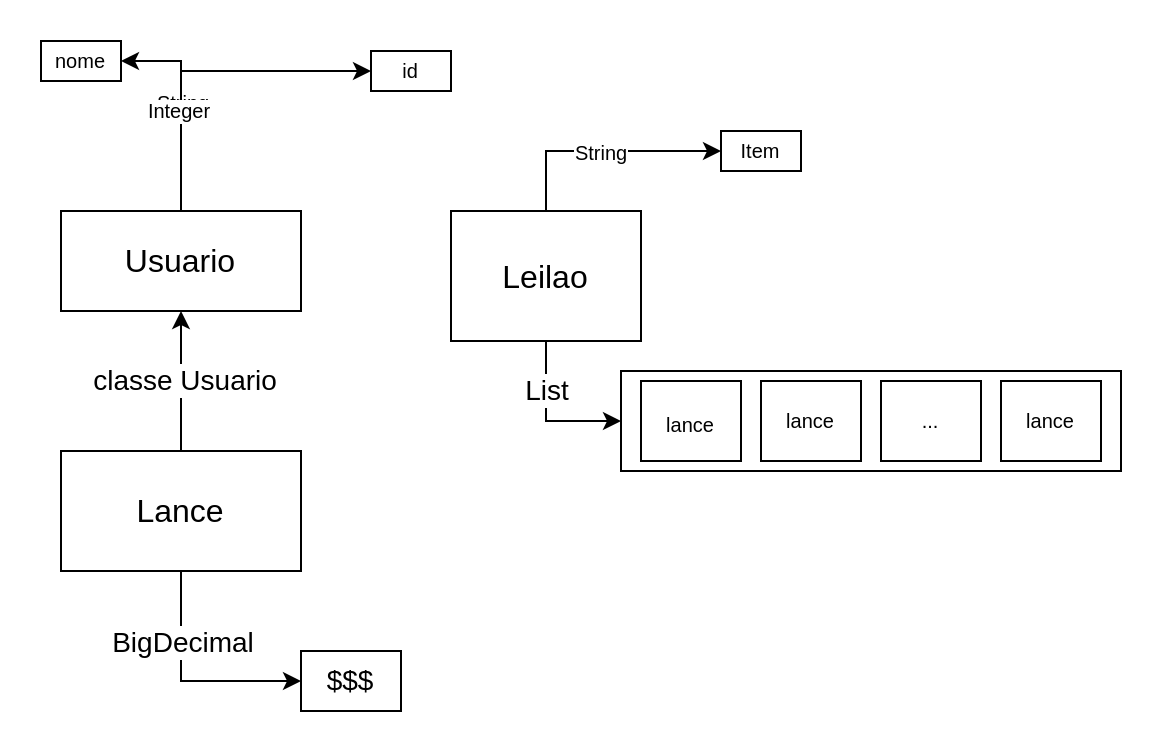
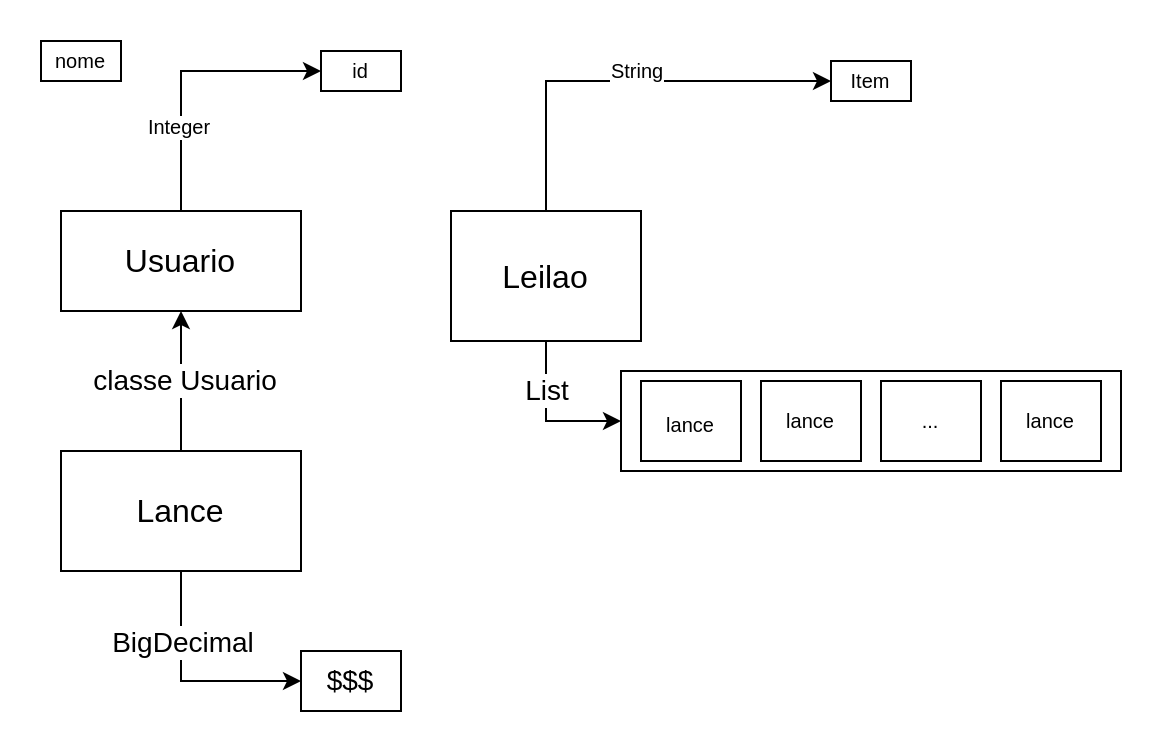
(161, 61) -> none
(411, 71) -> (361, 71)
(761, 151) -> (871, 81)
